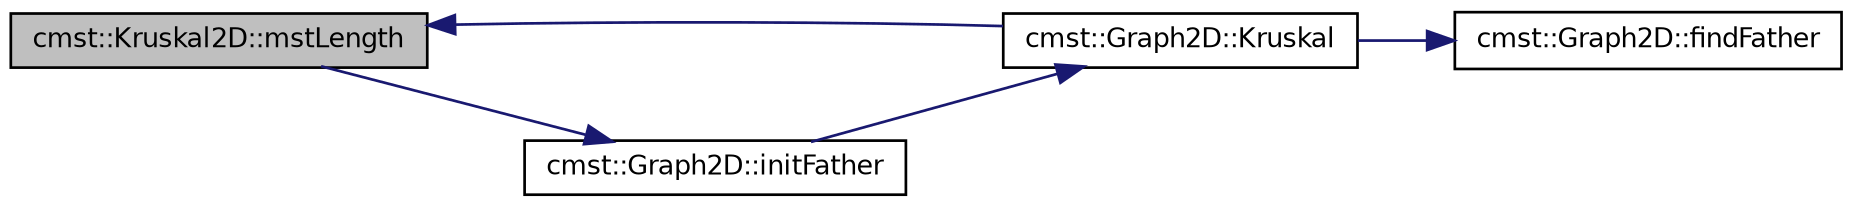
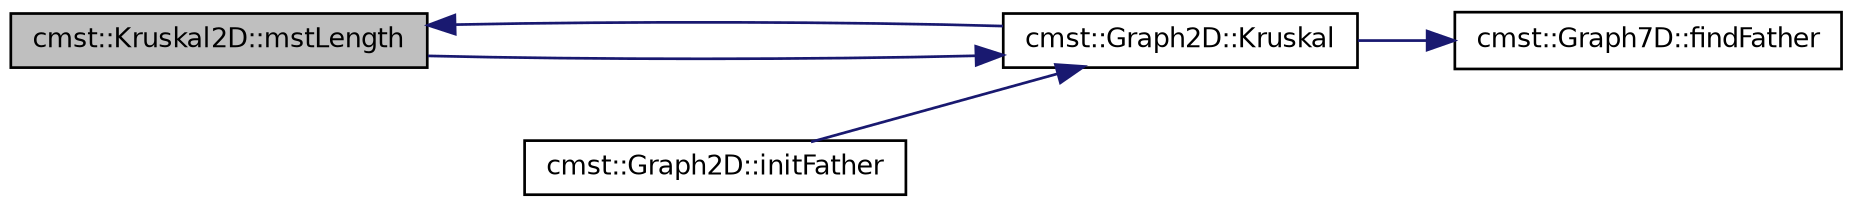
(1648, 41) -> (1648, 41)
(453, 101) -> (702, 59)
